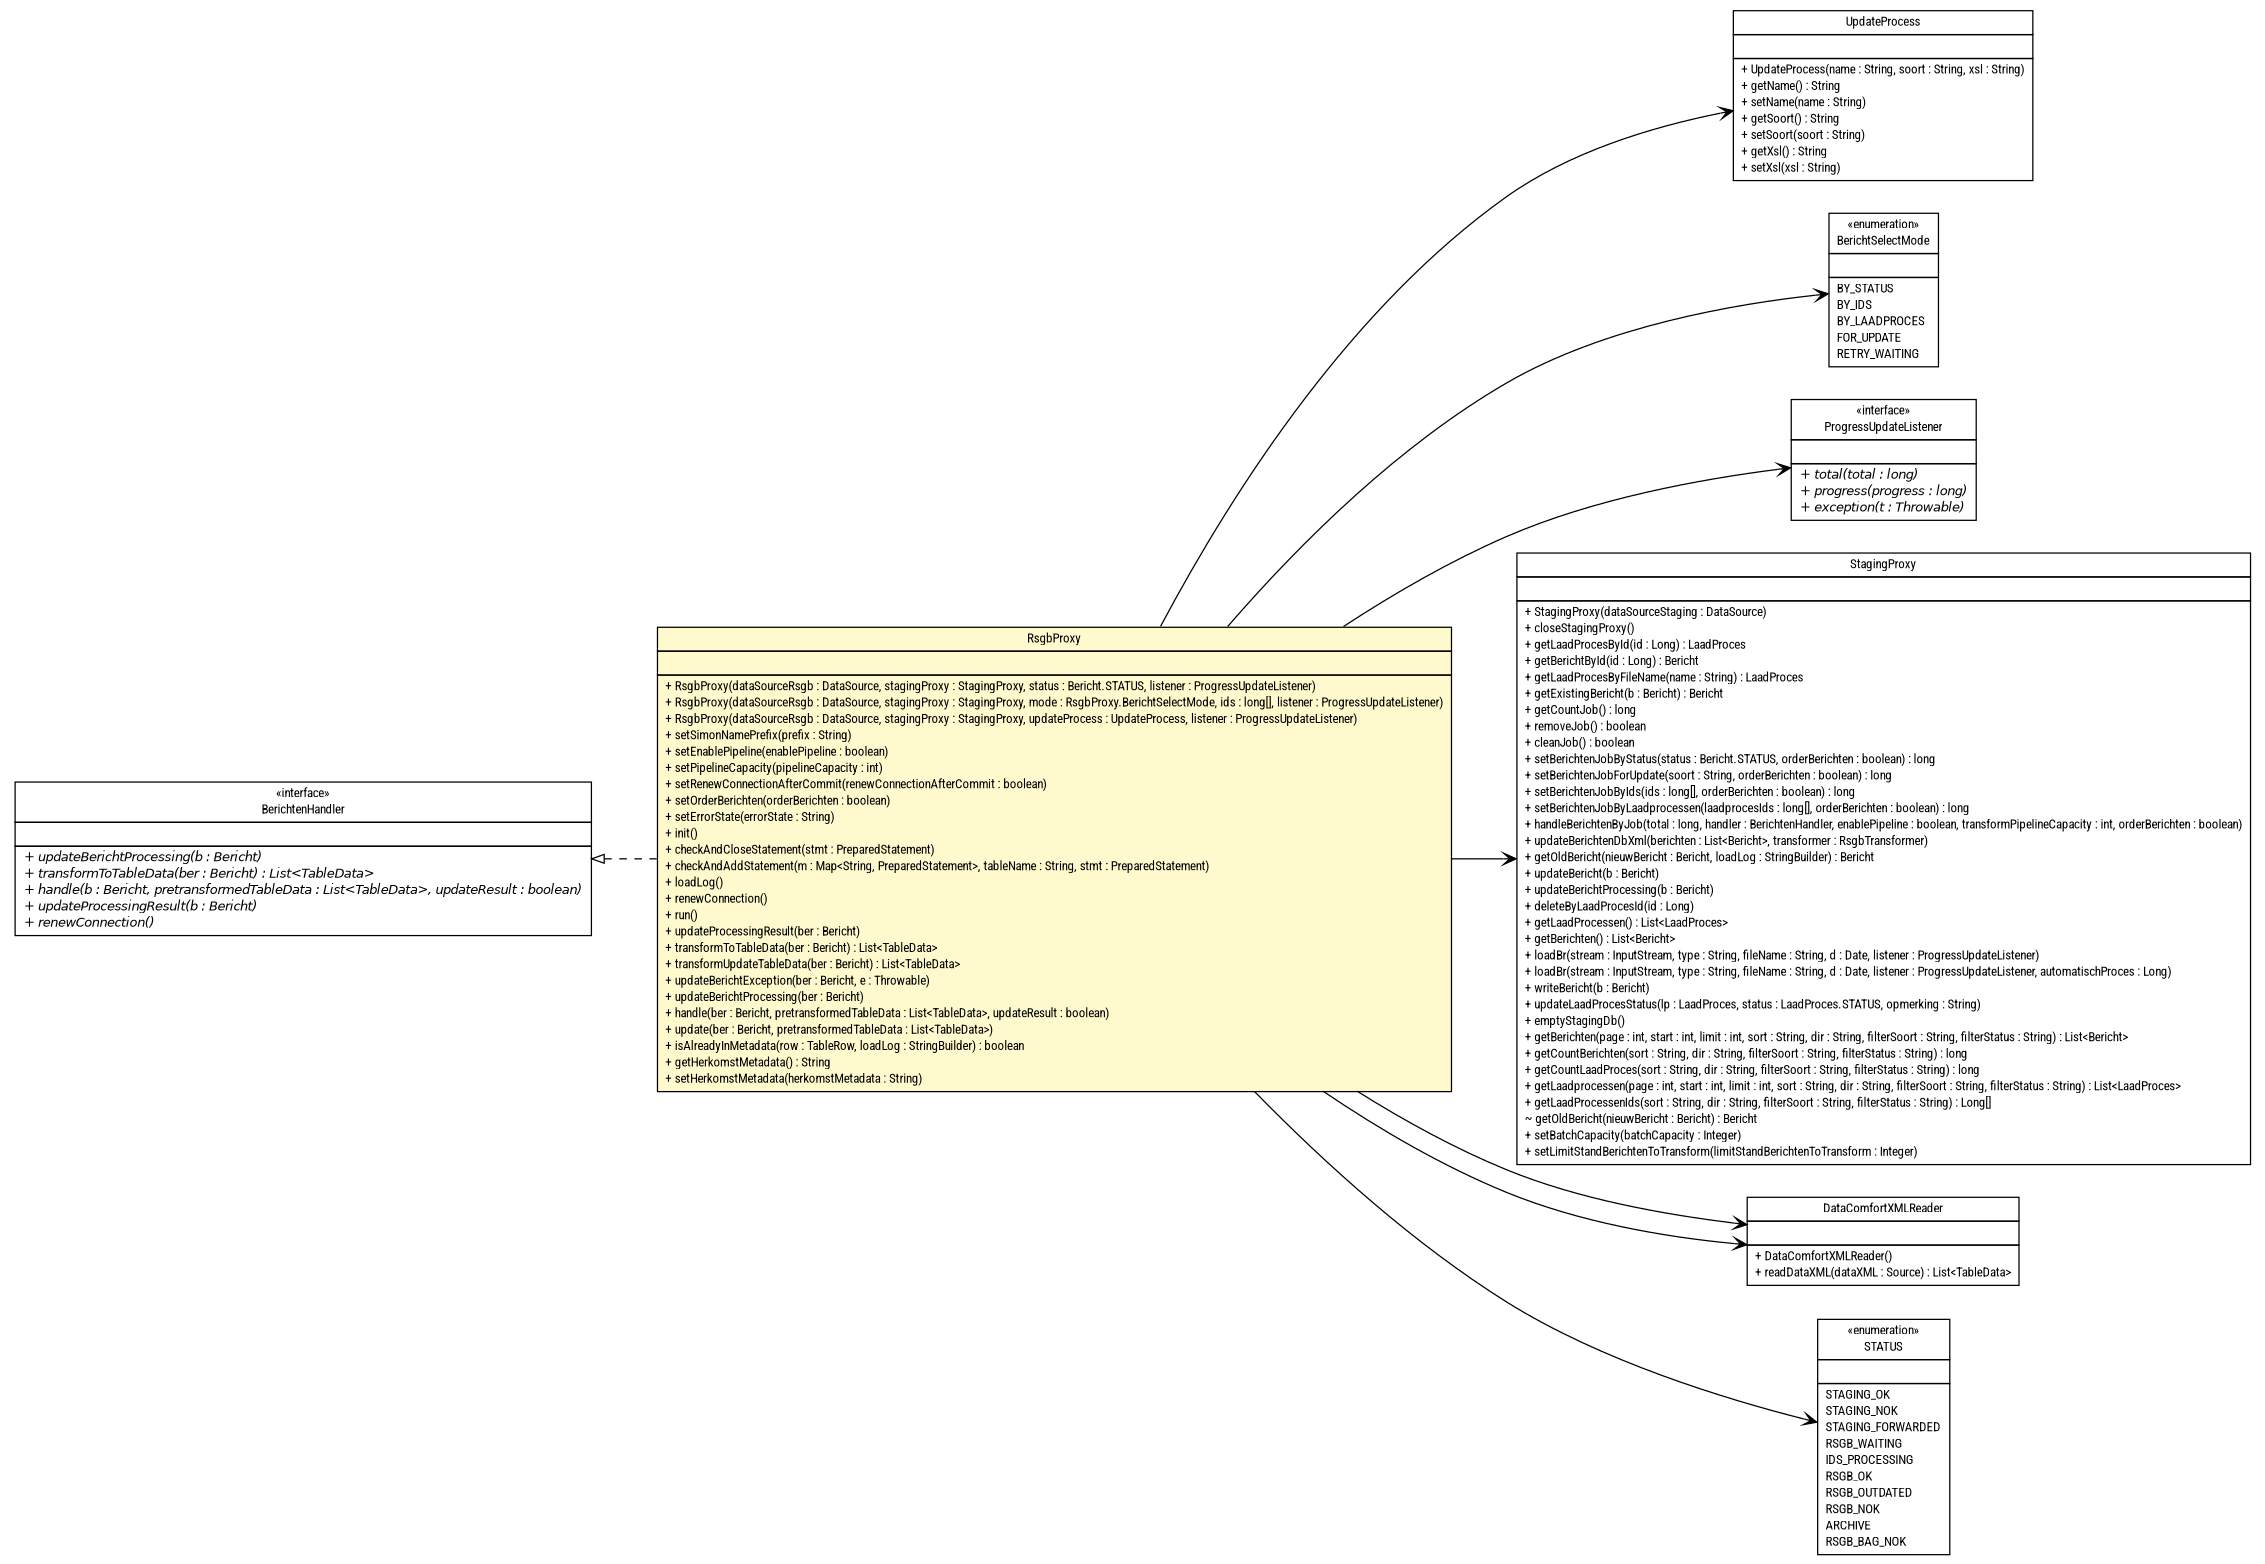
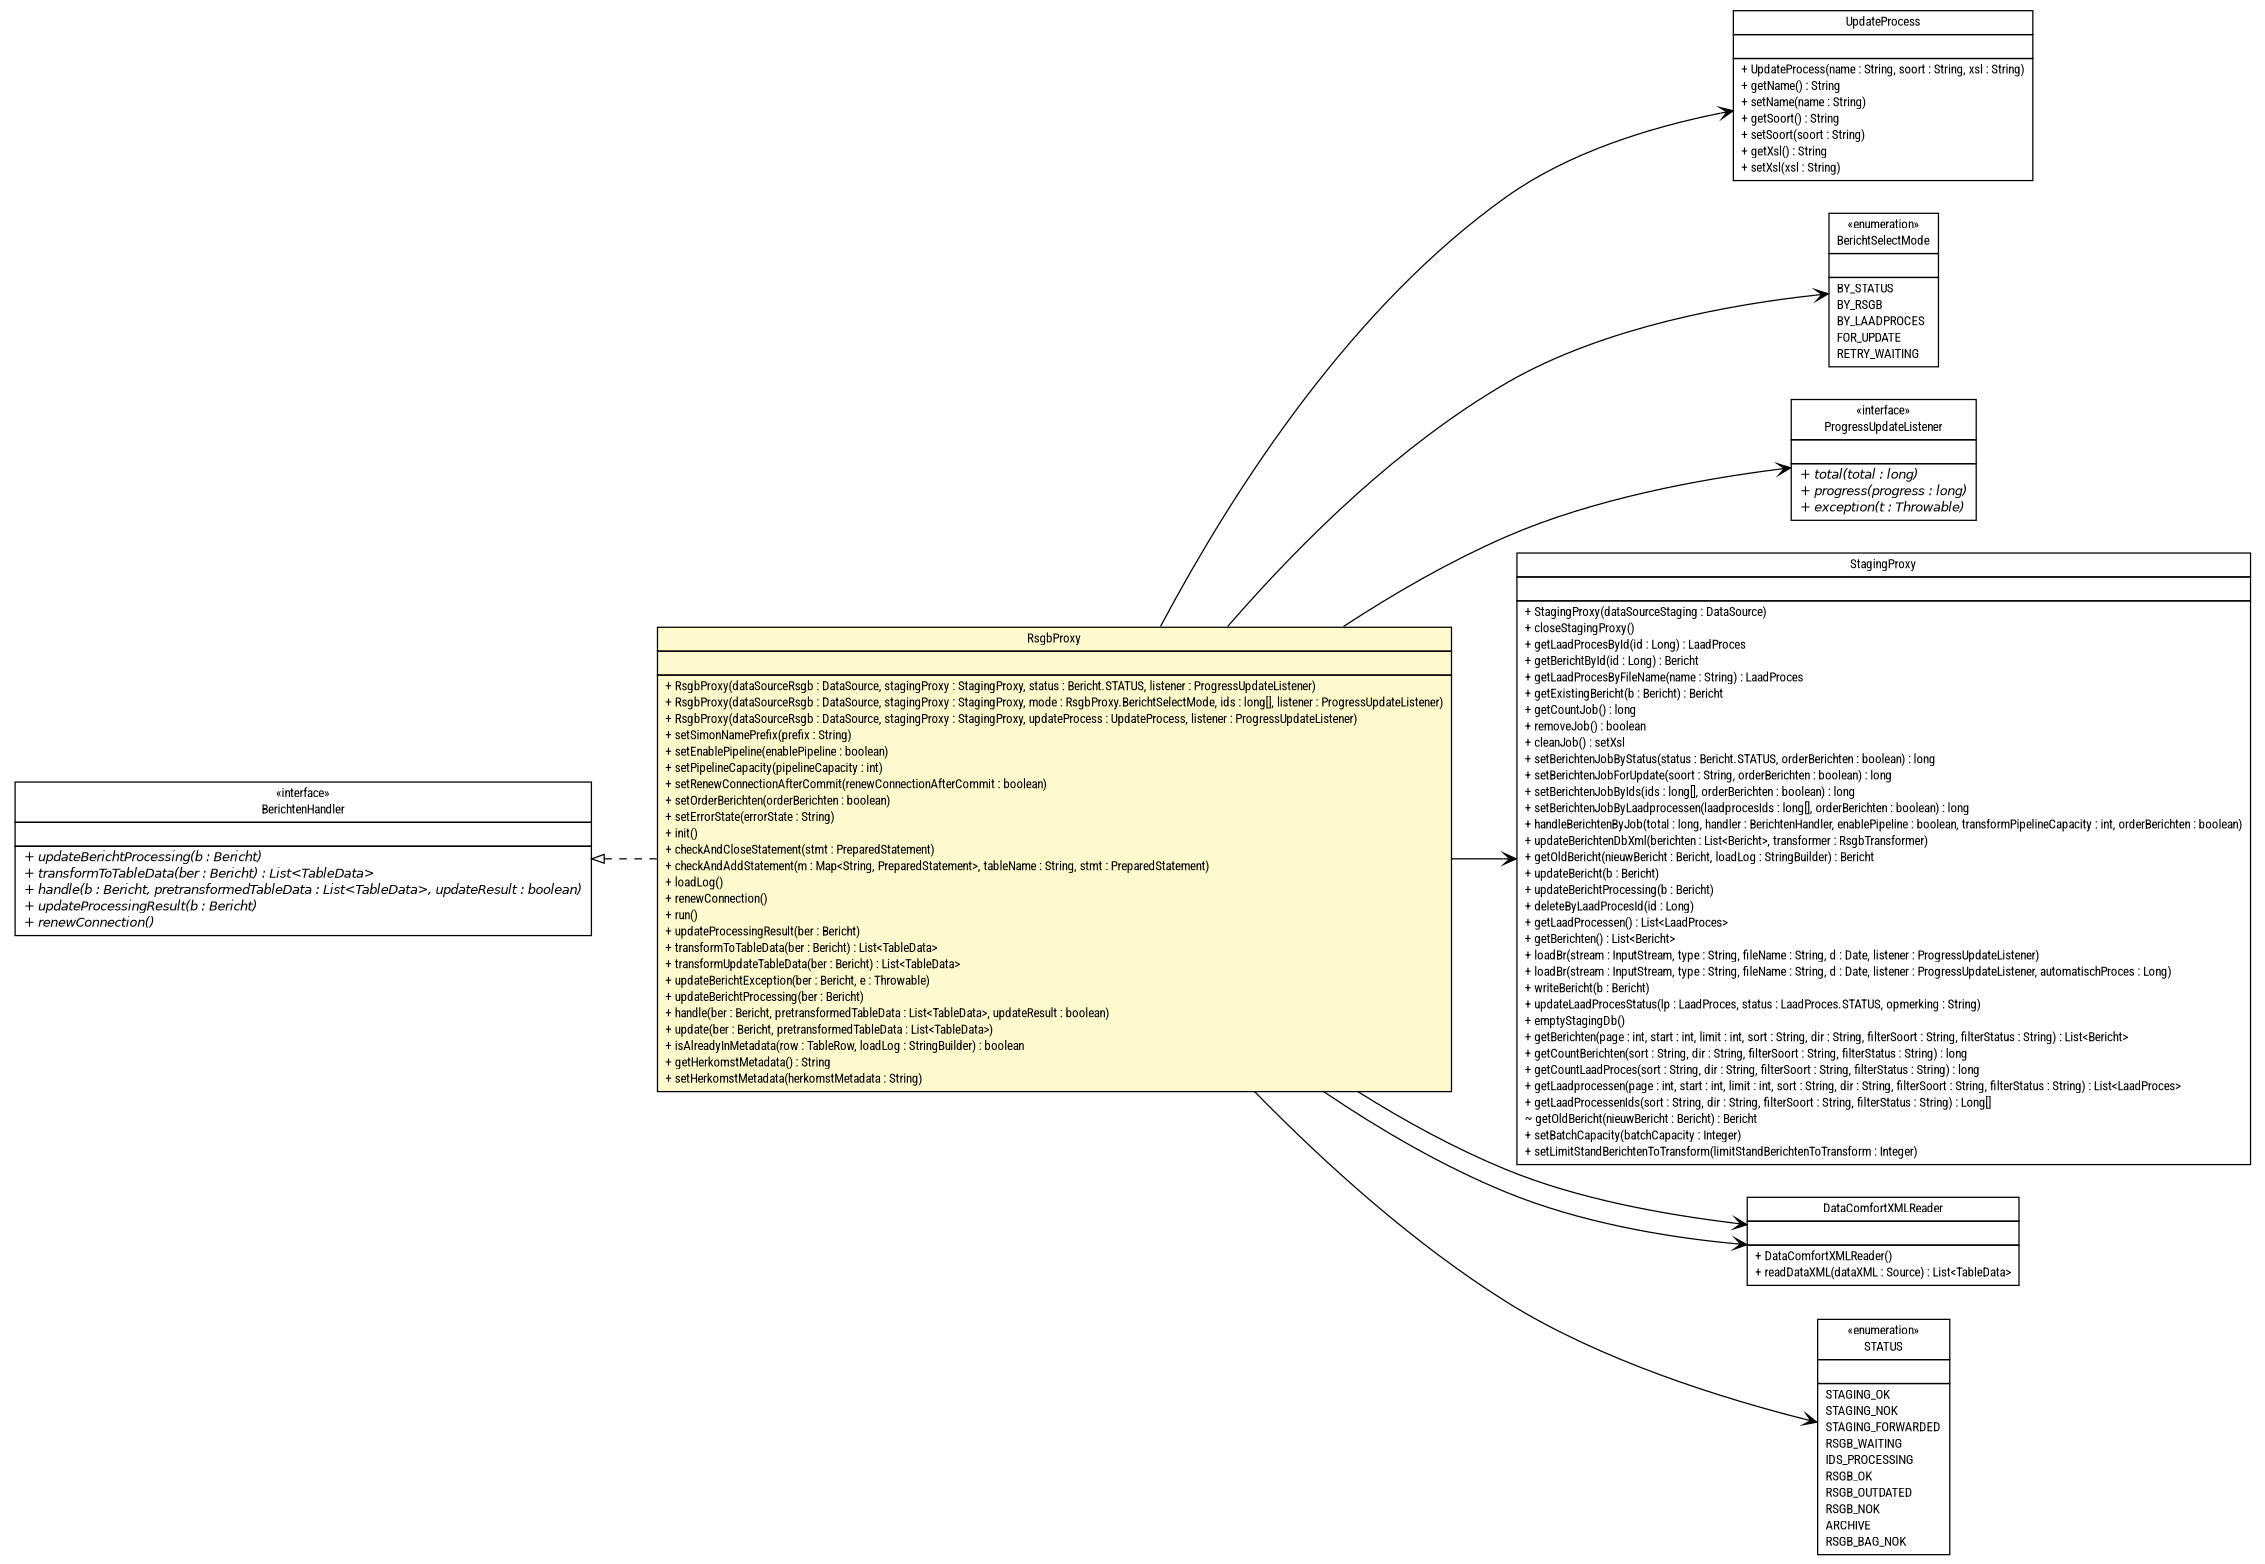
(1855, 305) -> (1860, 305)
(1580, 743) -> (1575, 743)
